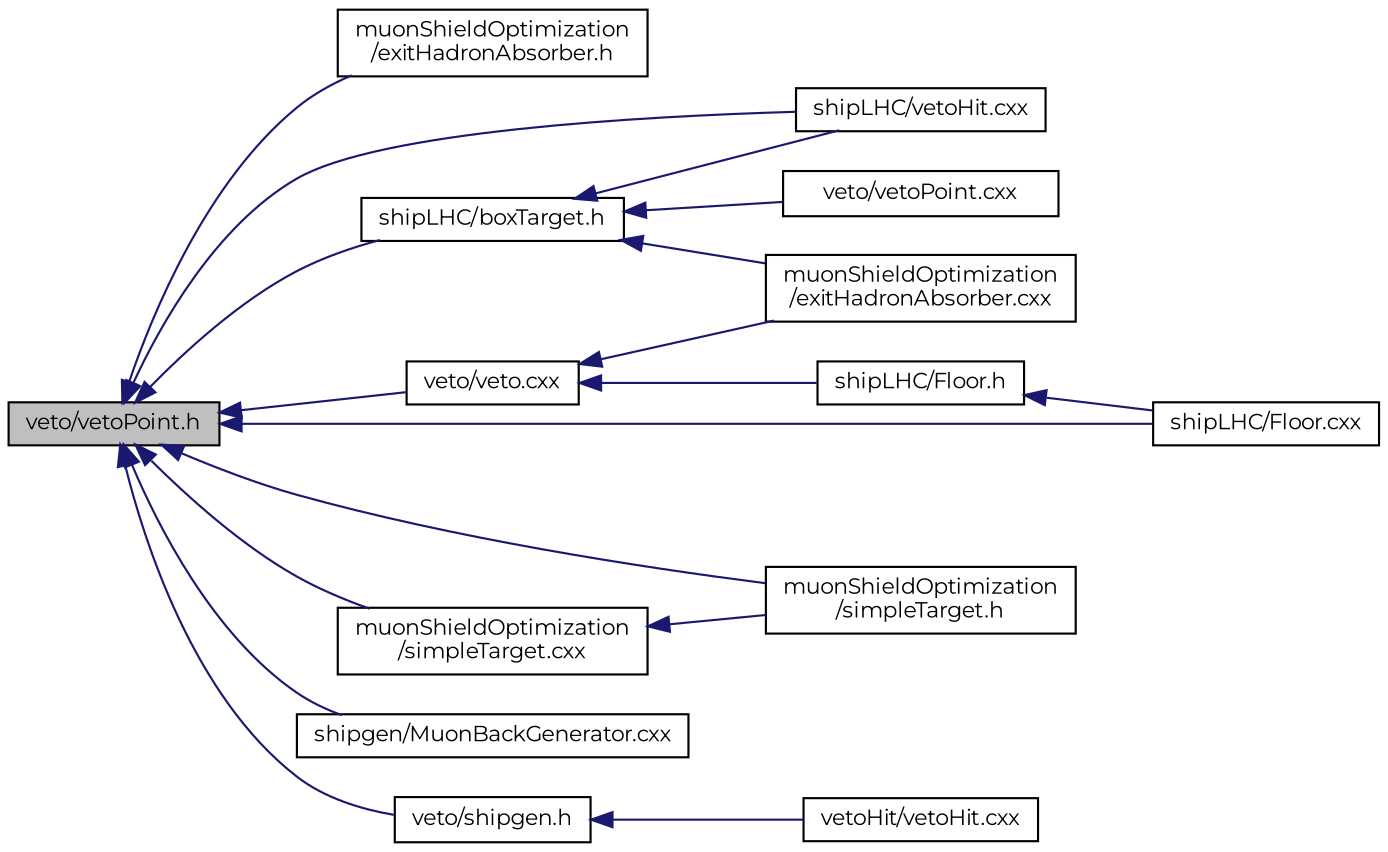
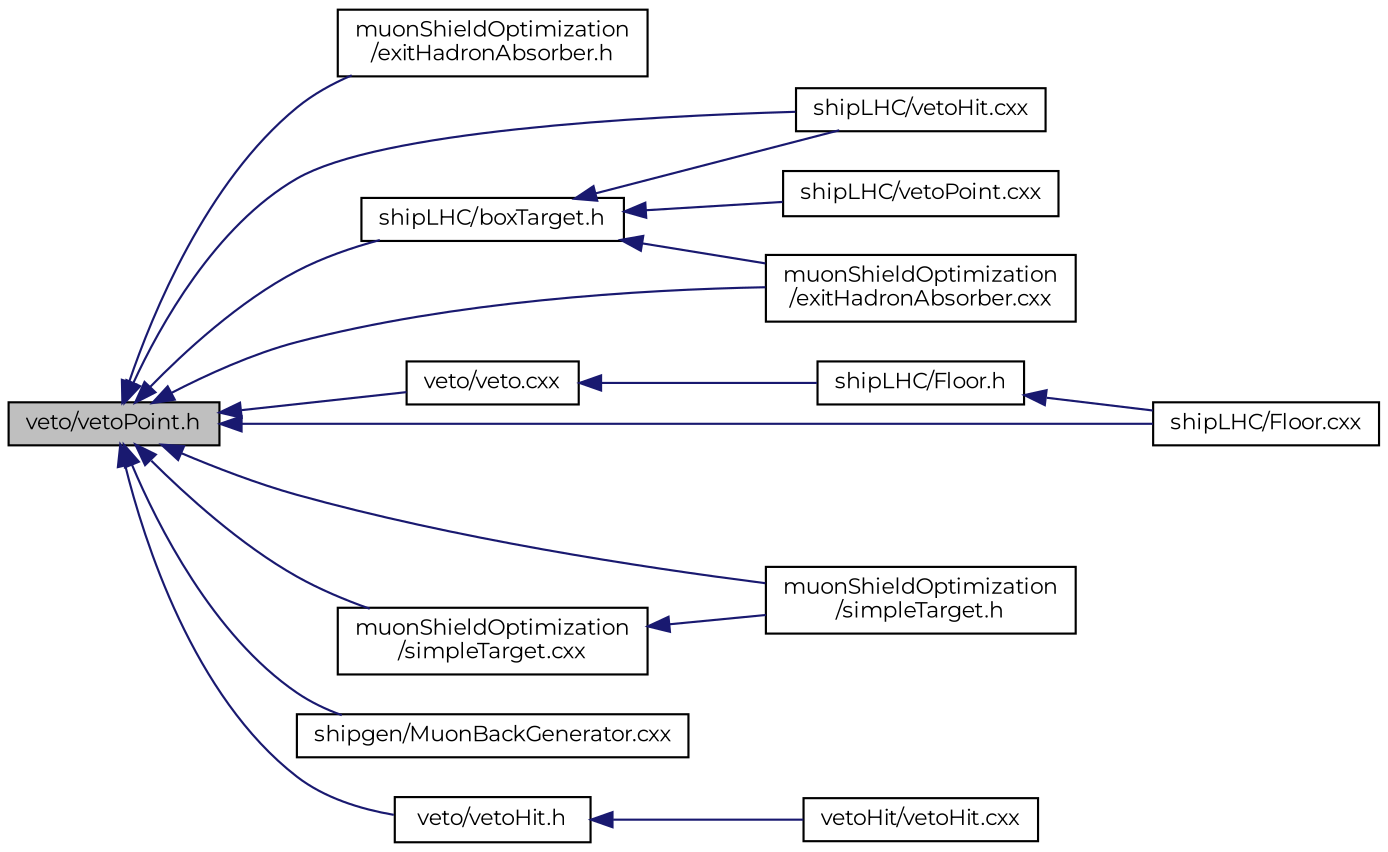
(921, 194) -> (921, 194)
(688, 340) -> (462, 310)
(493, 820) -> (493, 820)
